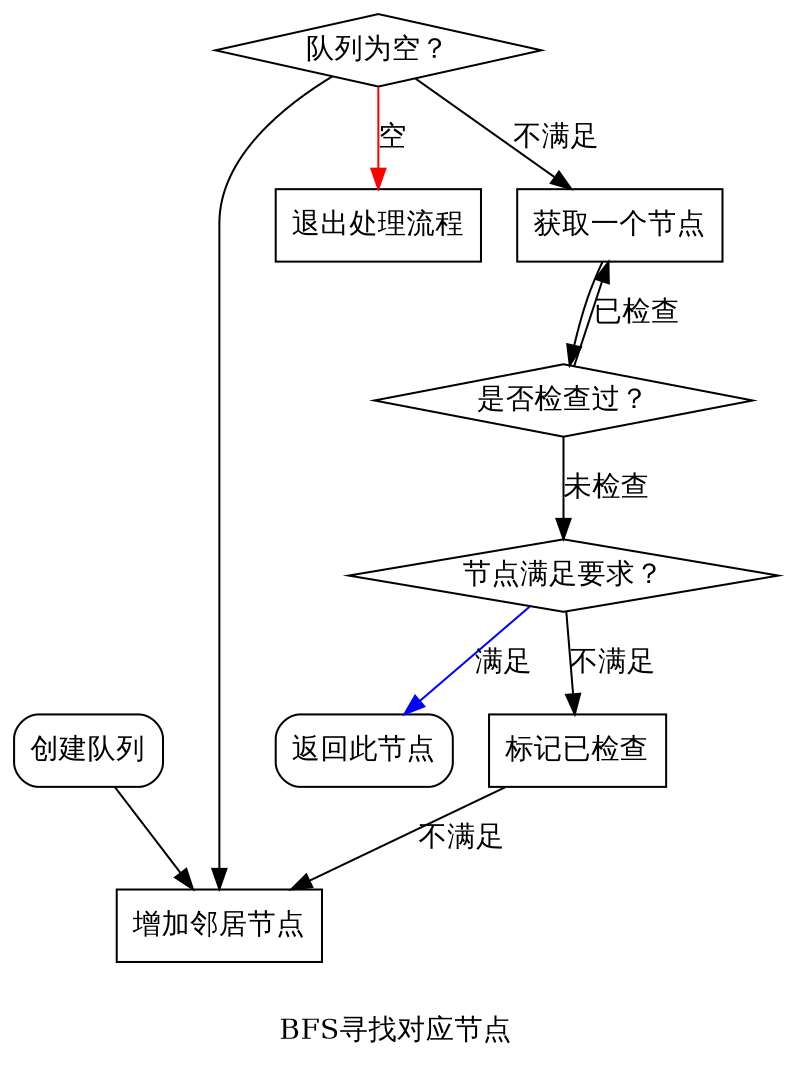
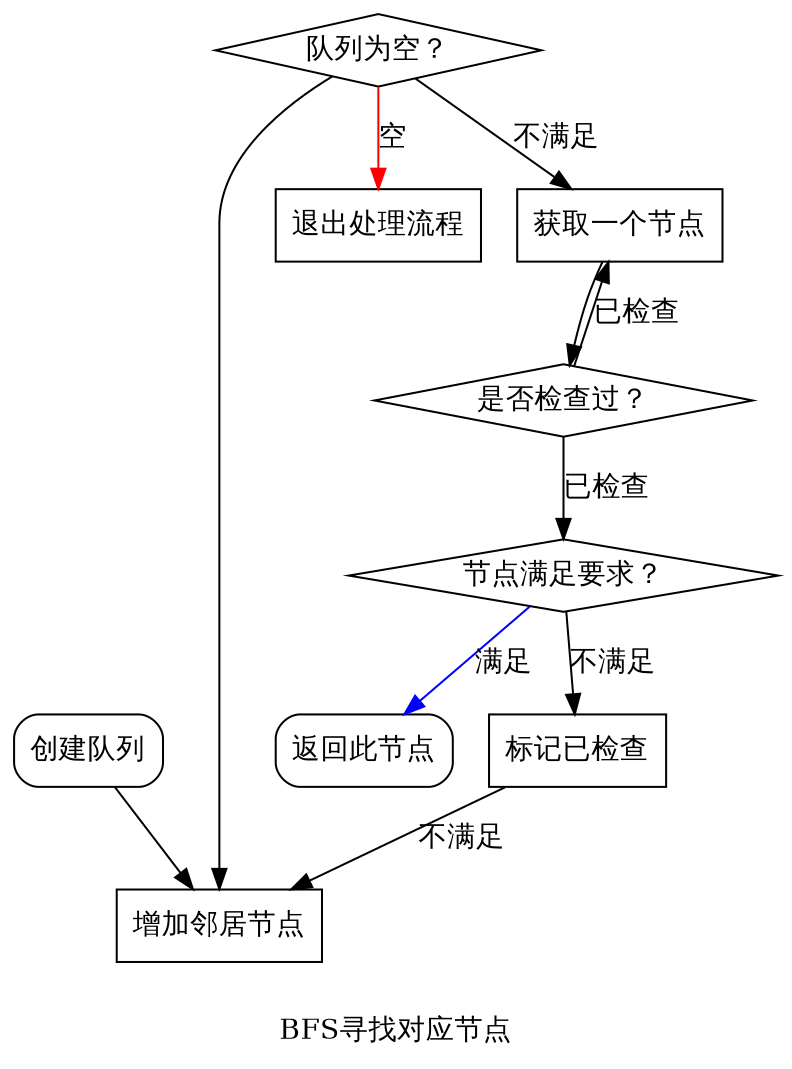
(607, 488) -> (607, 488)
